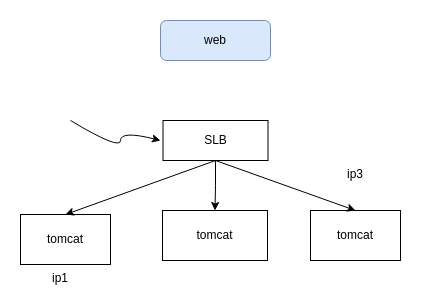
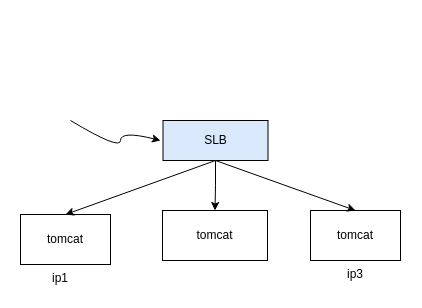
(216, 41) -> none
(216, 141) -> (216, 141)
(356, 175) -> (356, 275)
